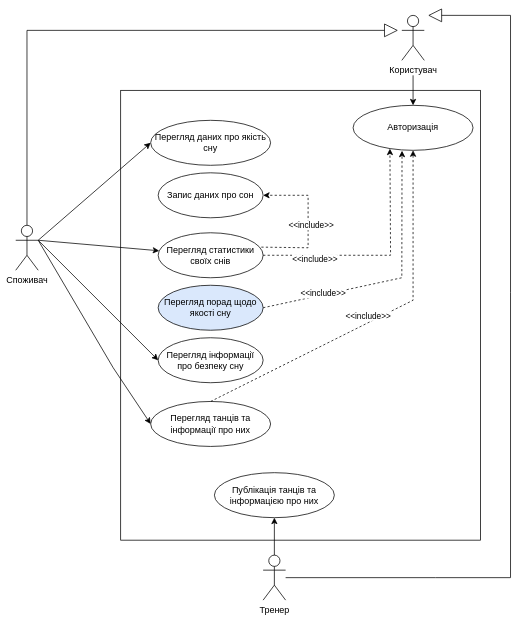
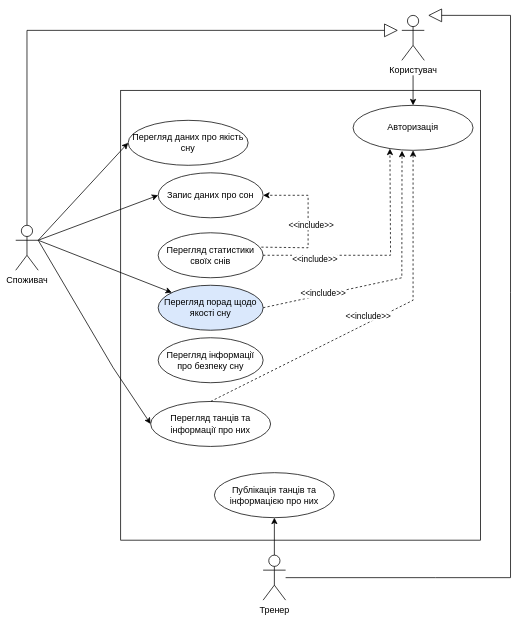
(210, 143) -> (188, 143)
(98, 246) -> (97, 218)
(98, 300) -> (104, 266)
